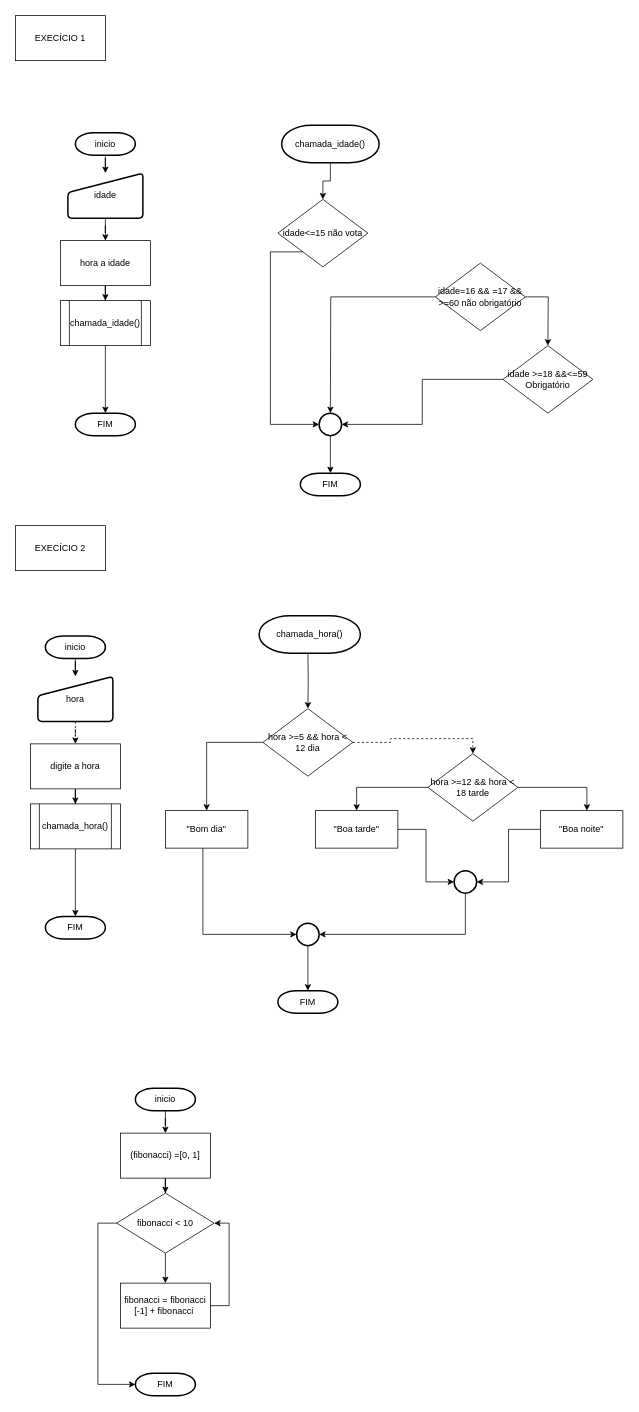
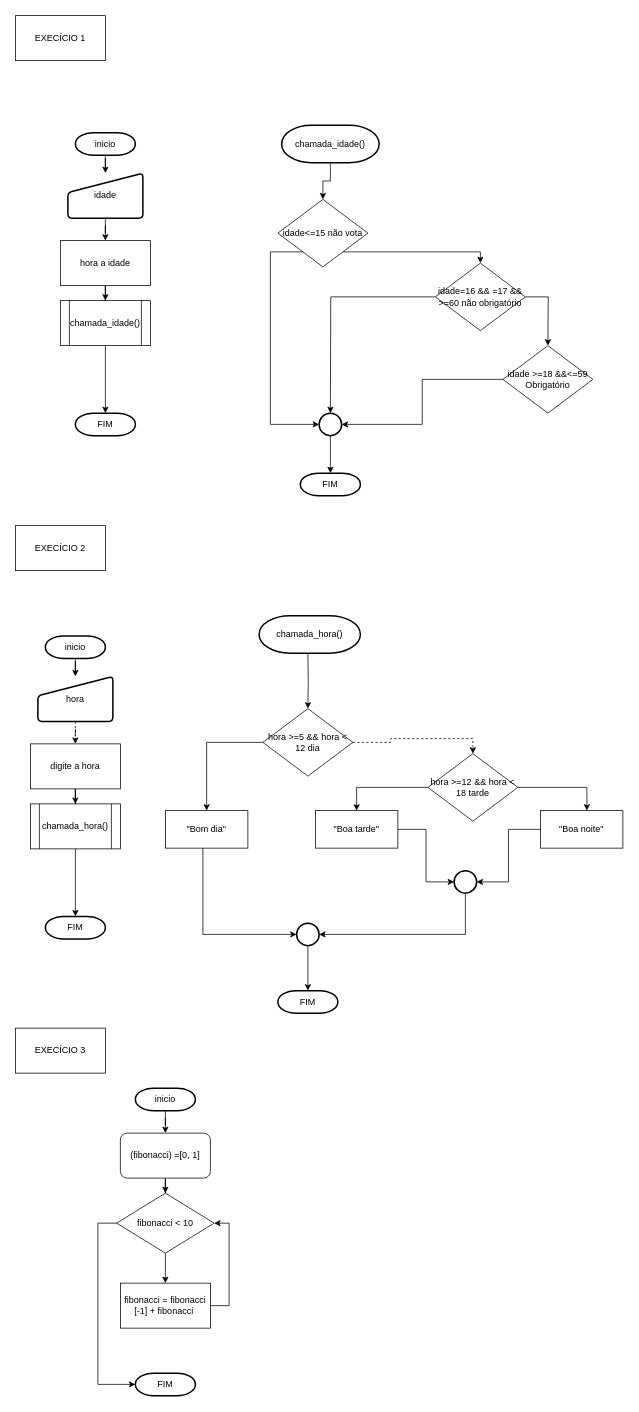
none -> (480, 254)
none -> (60, 1050)
(165, 1155) -> (165, 1155)
